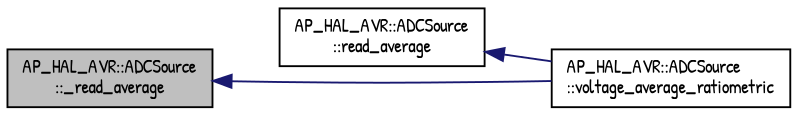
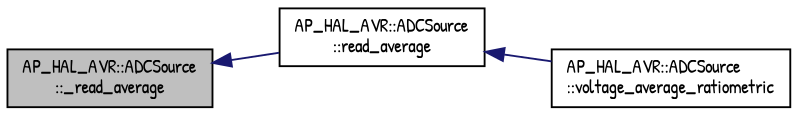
(392, 83) -> (255, 56)
